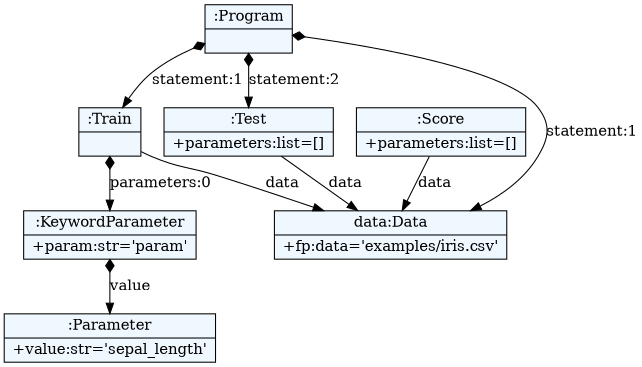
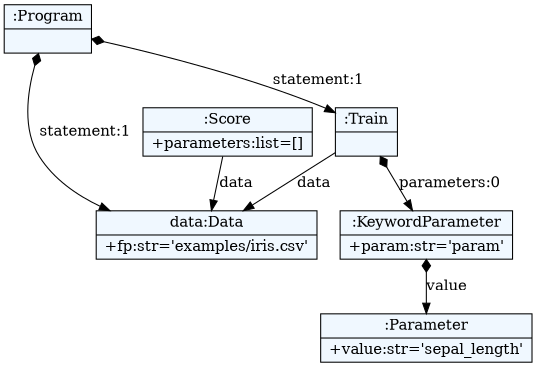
(249, 132) -> none
(391, 247) -> (207, 247)
